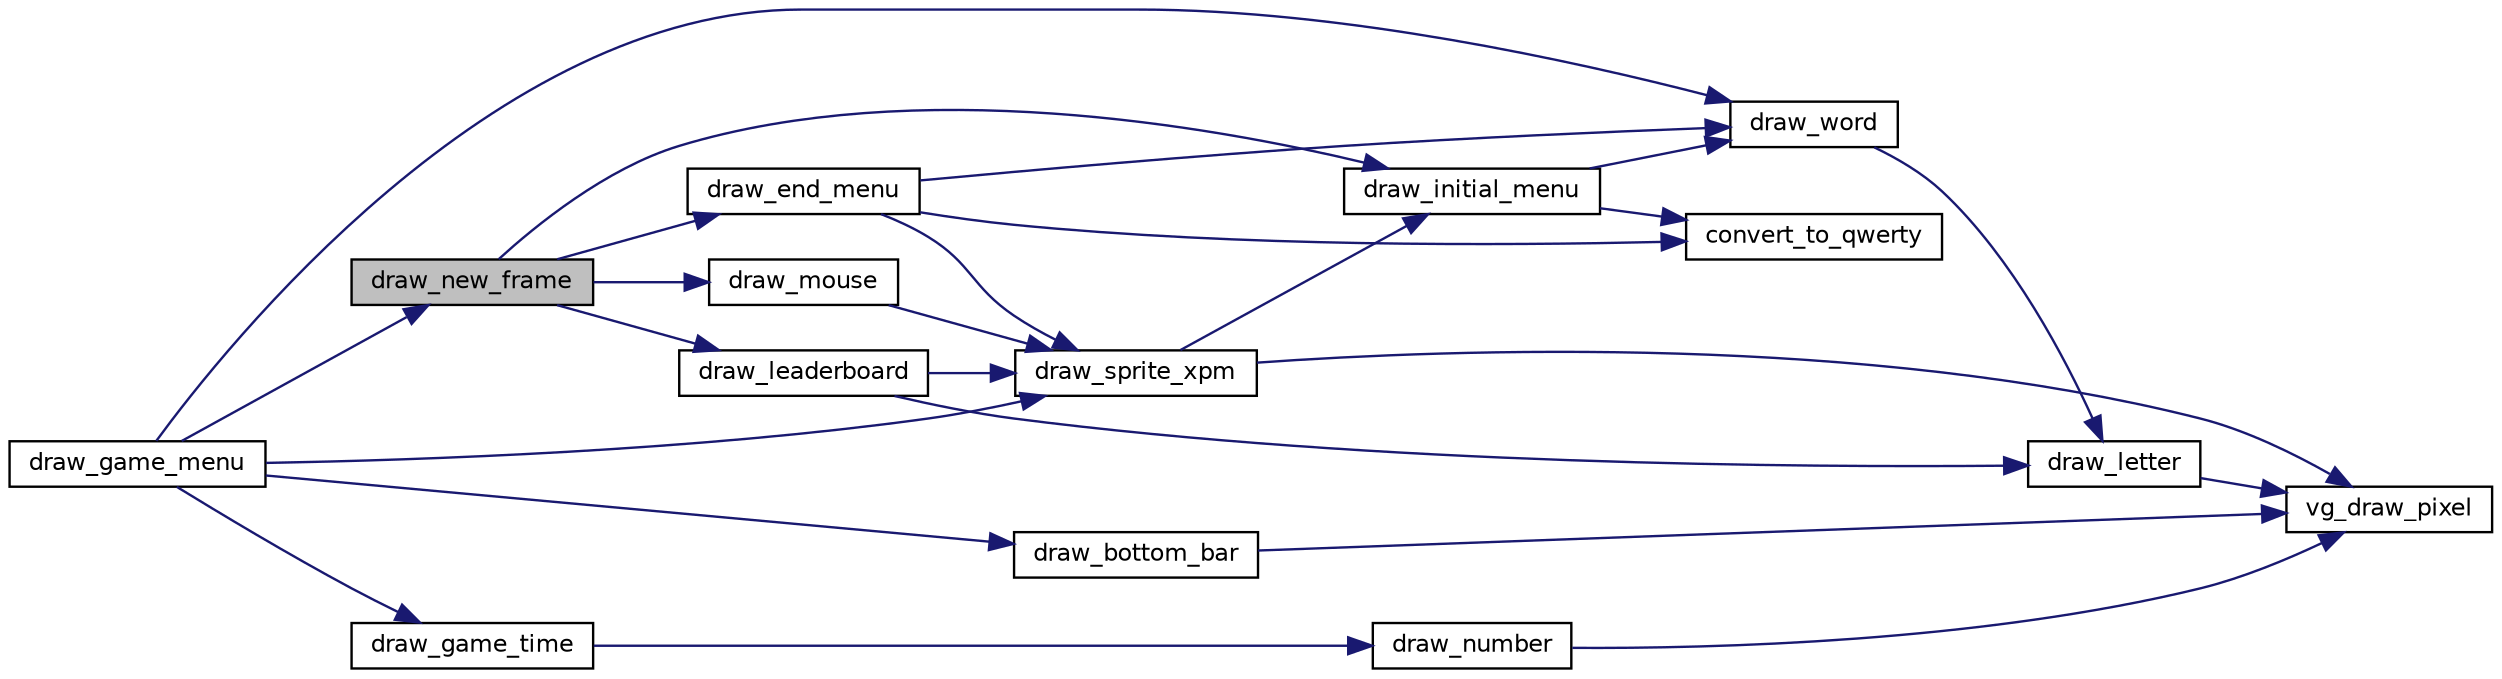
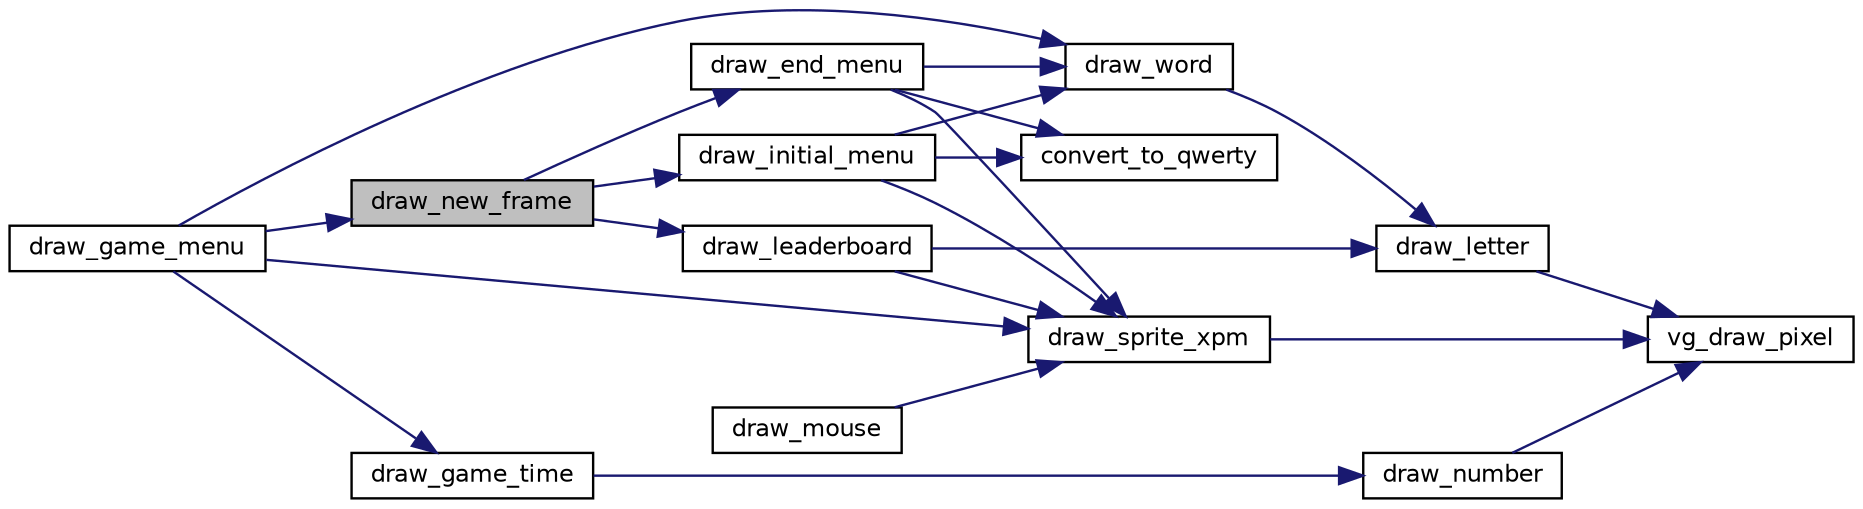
(639, 282) -> none
(1294, 288) -> (987, 231)
(1136, 555) -> none
